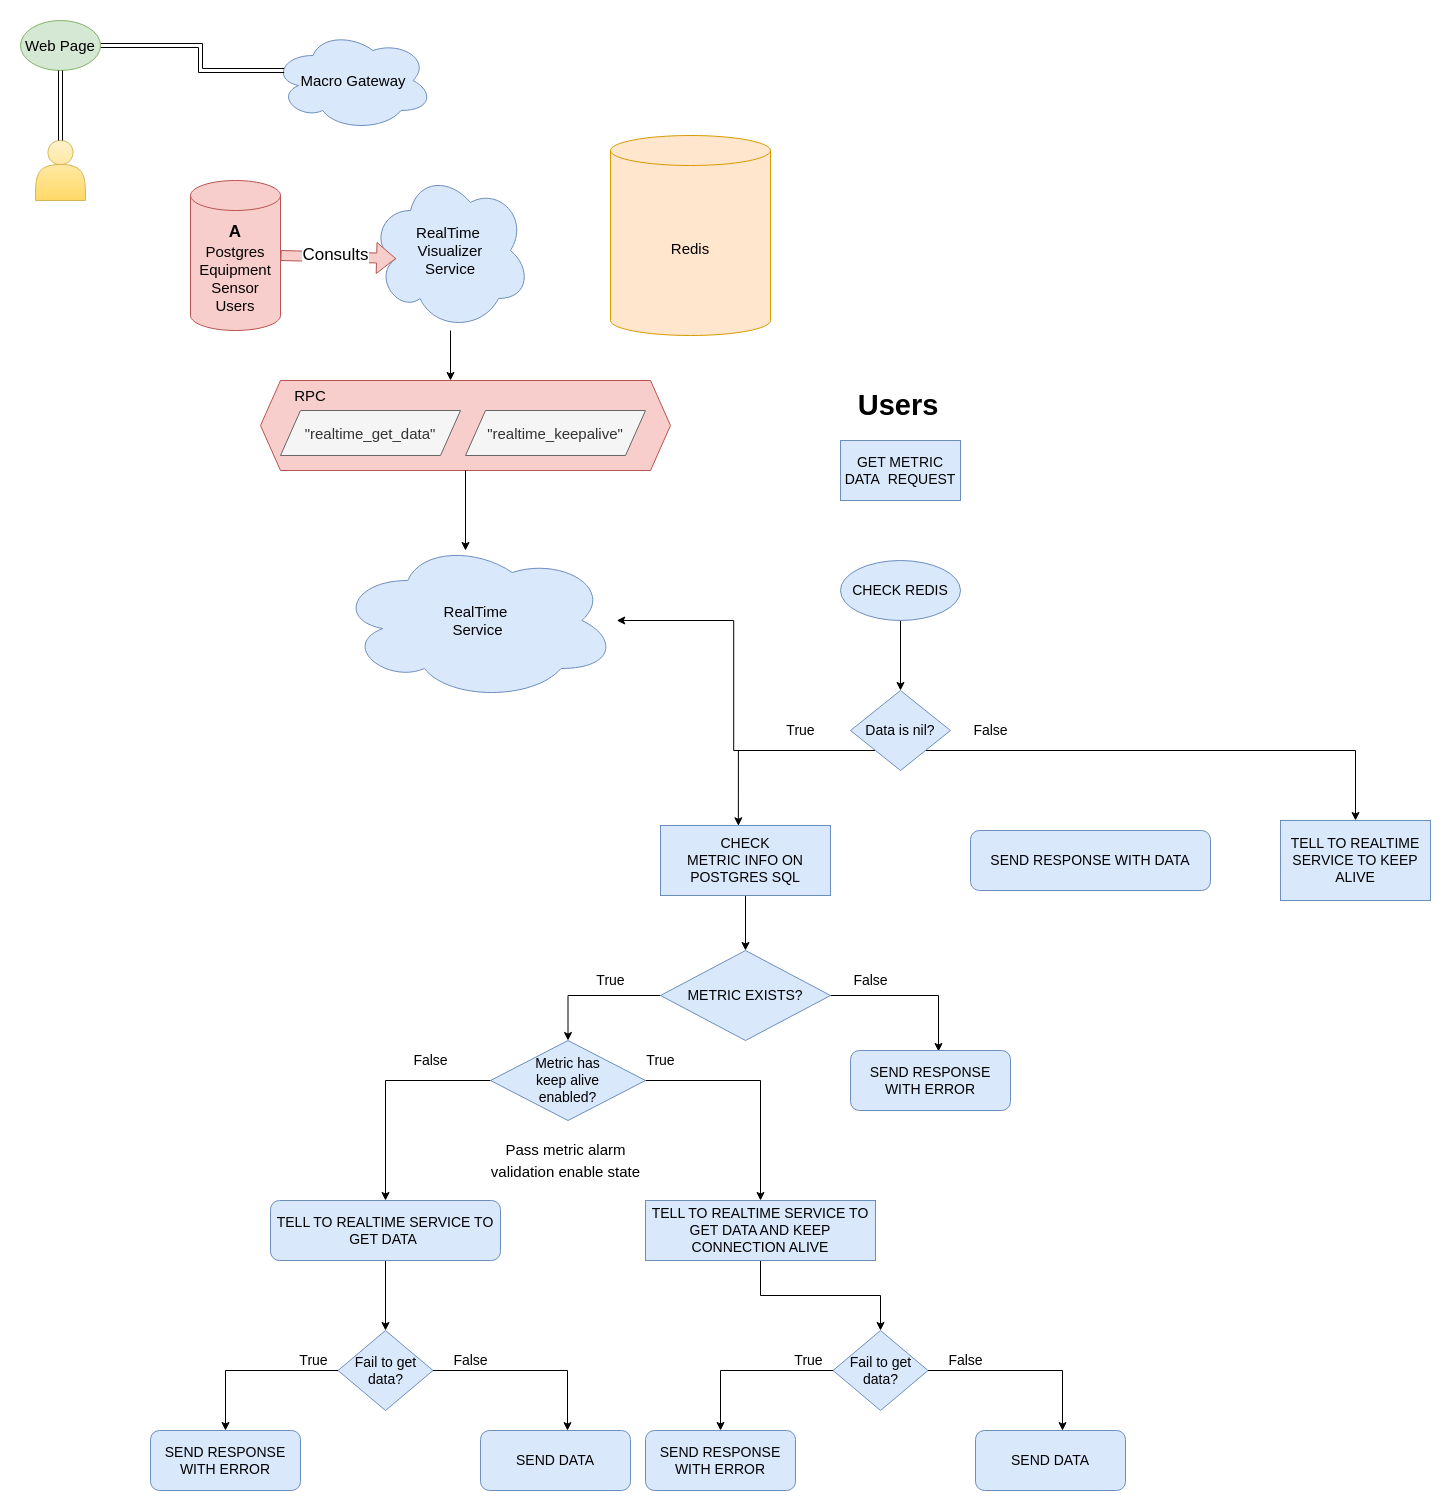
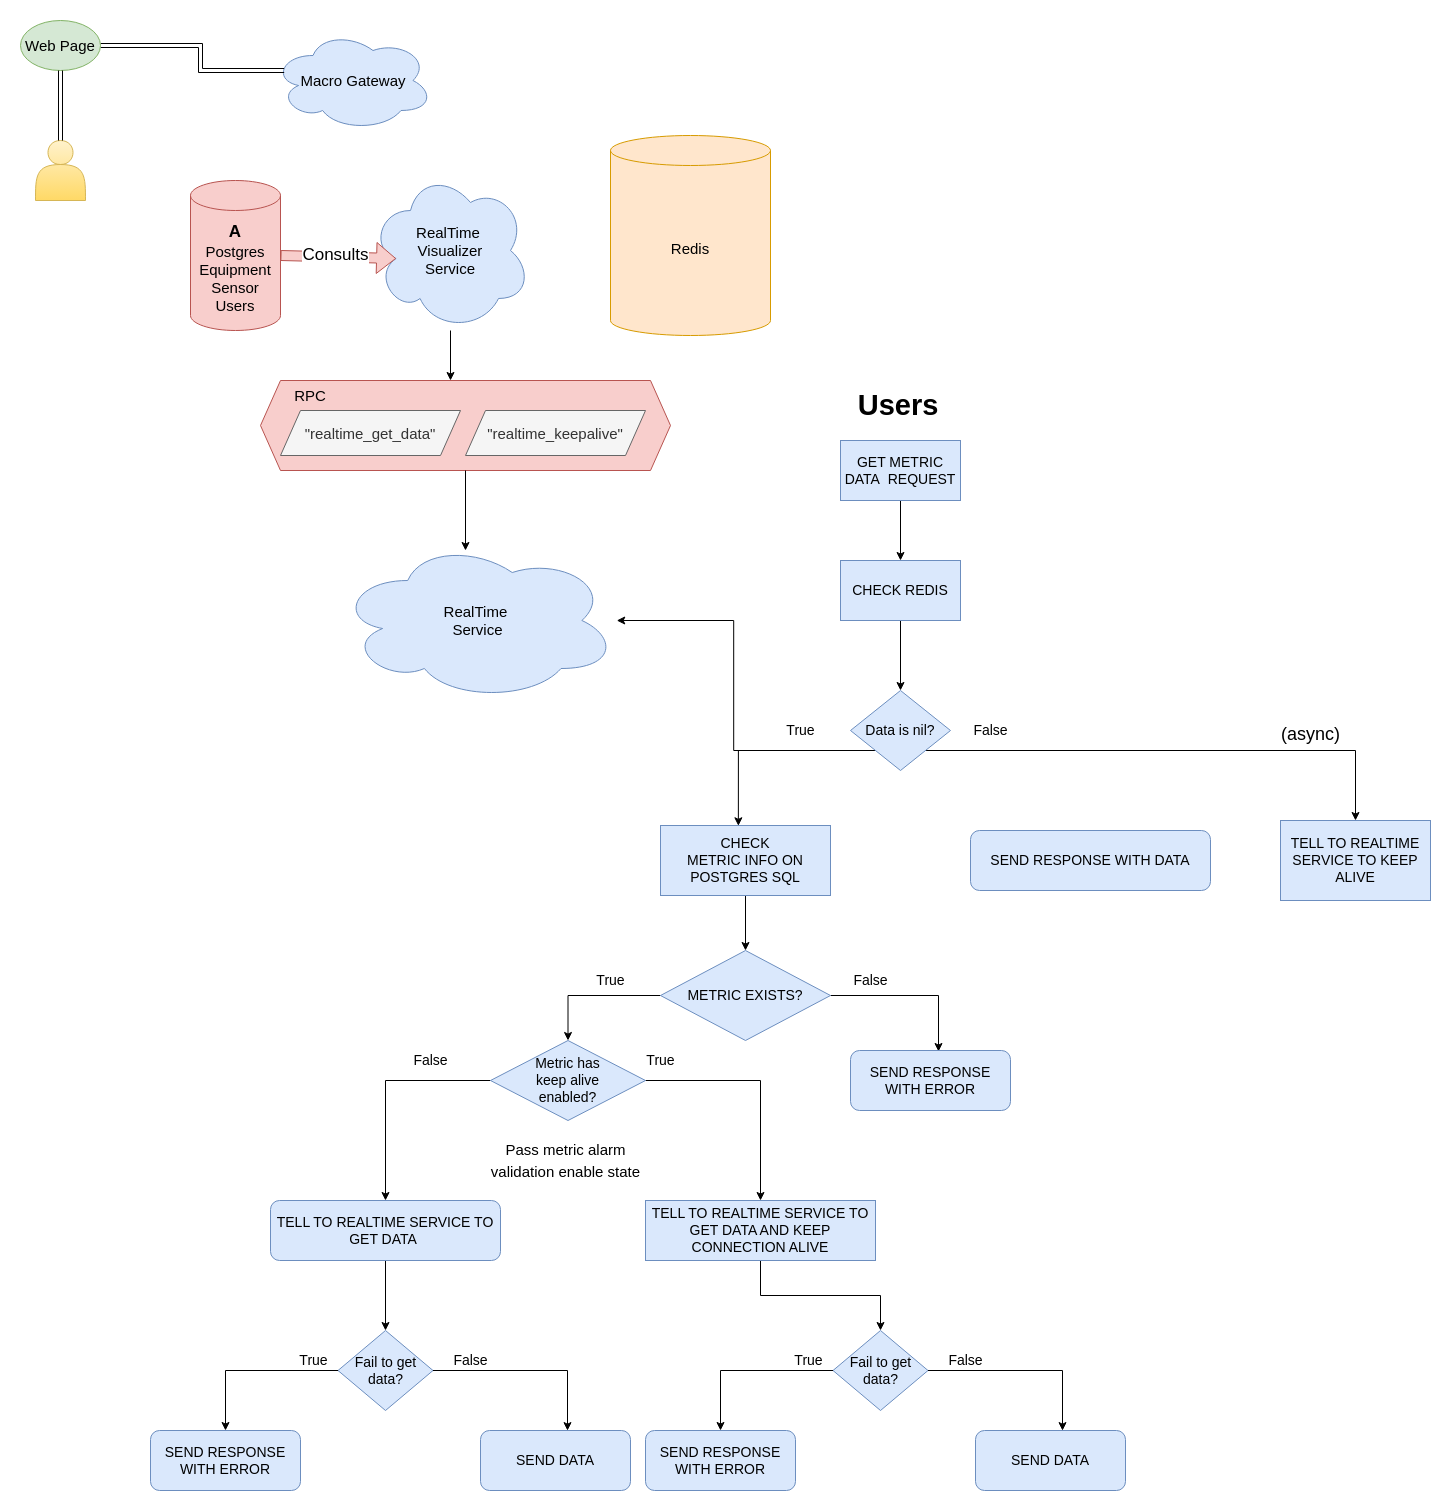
none -> (901, 527)
(901, 591) -> (901, 591)
none -> (1311, 731)
